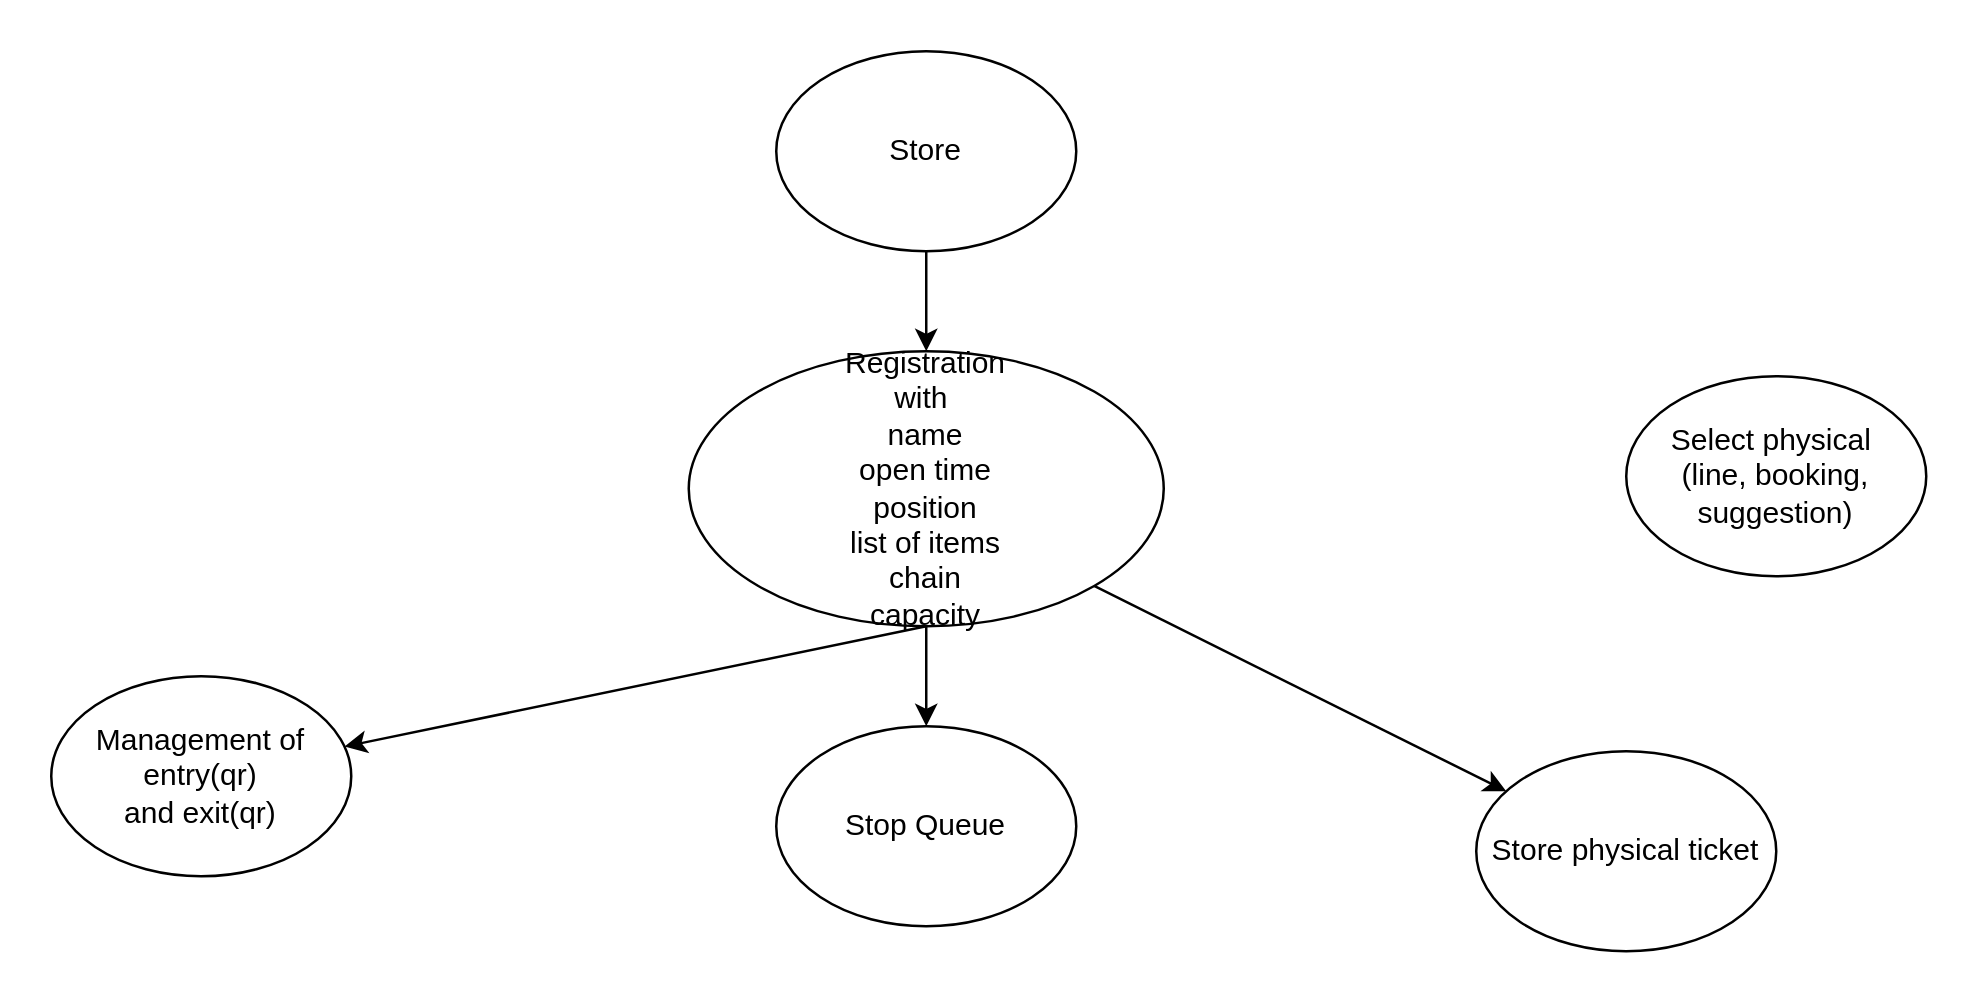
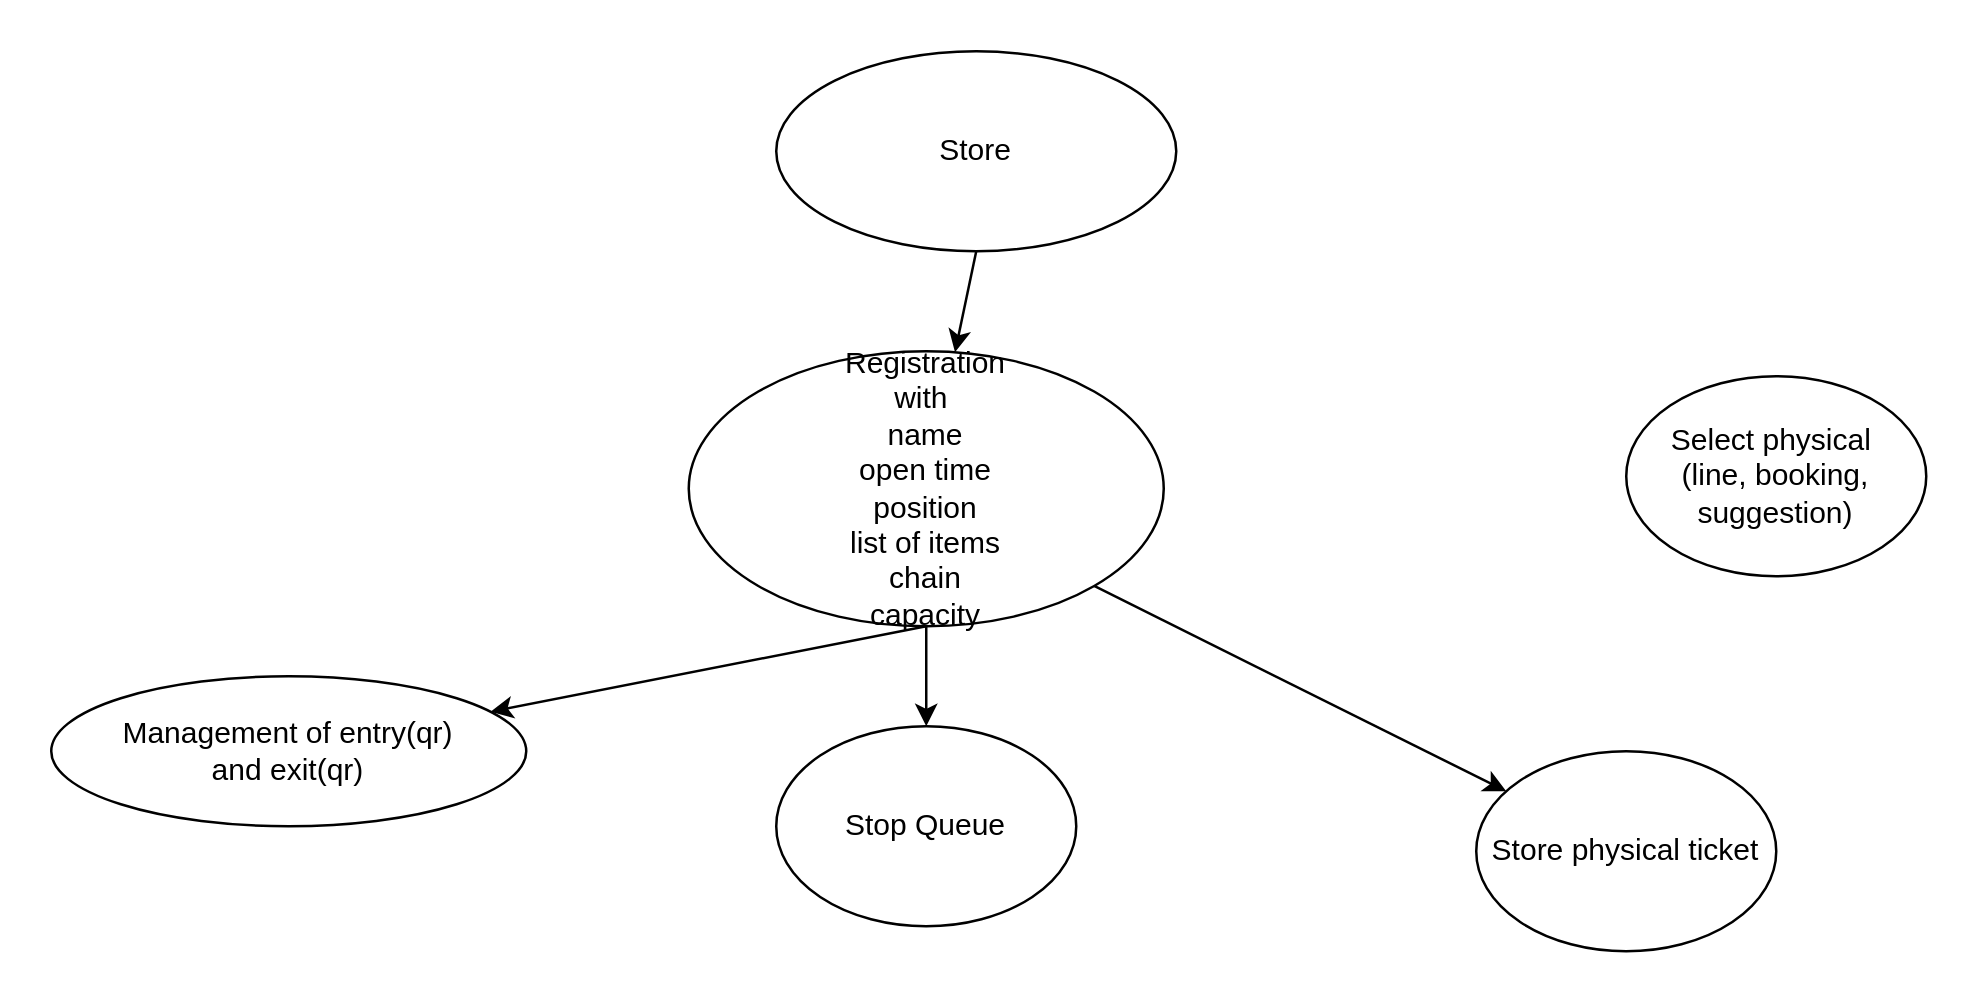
(926, 151) -> (976, 151)
(201, 776) -> (289, 751)
